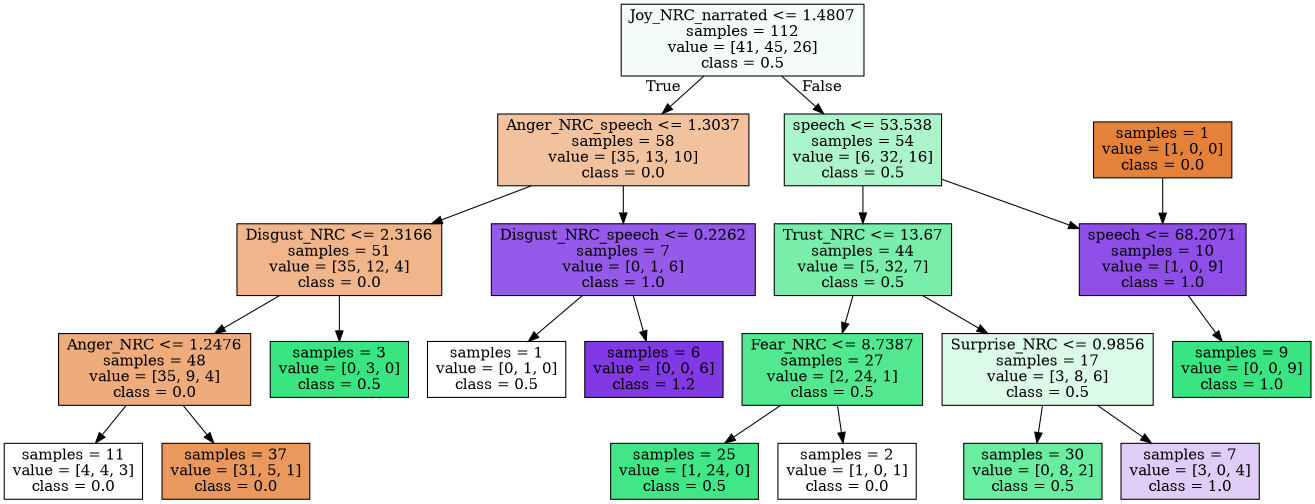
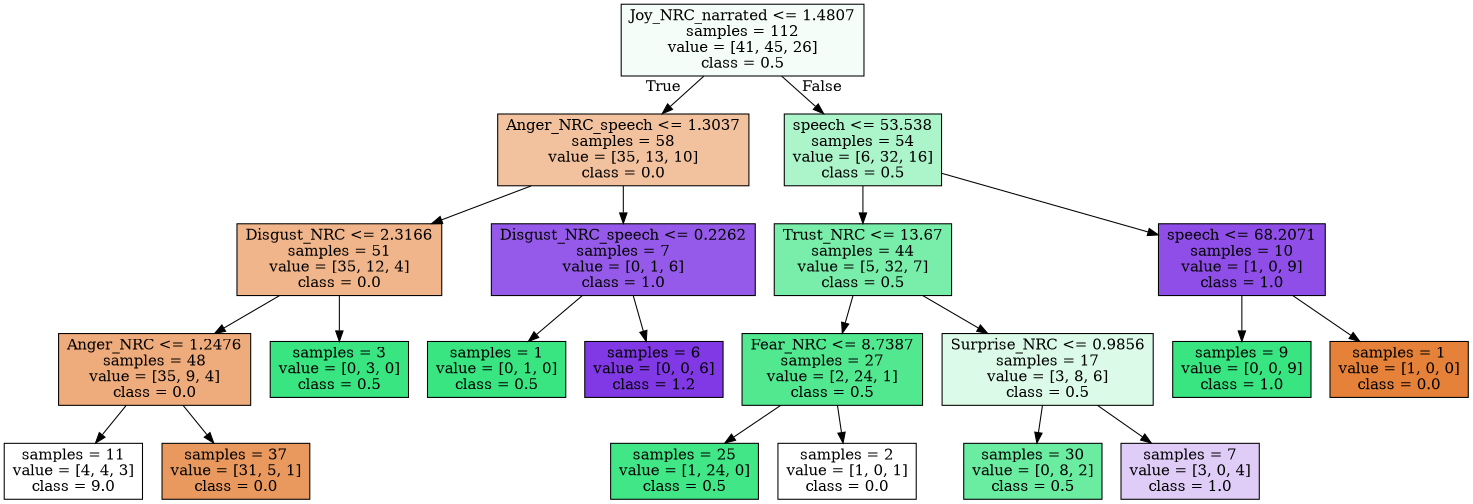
(1163, 196) -> (1322, 316)
(497, 369) -> (497, 369)
(73, 471) -> (73, 471)
